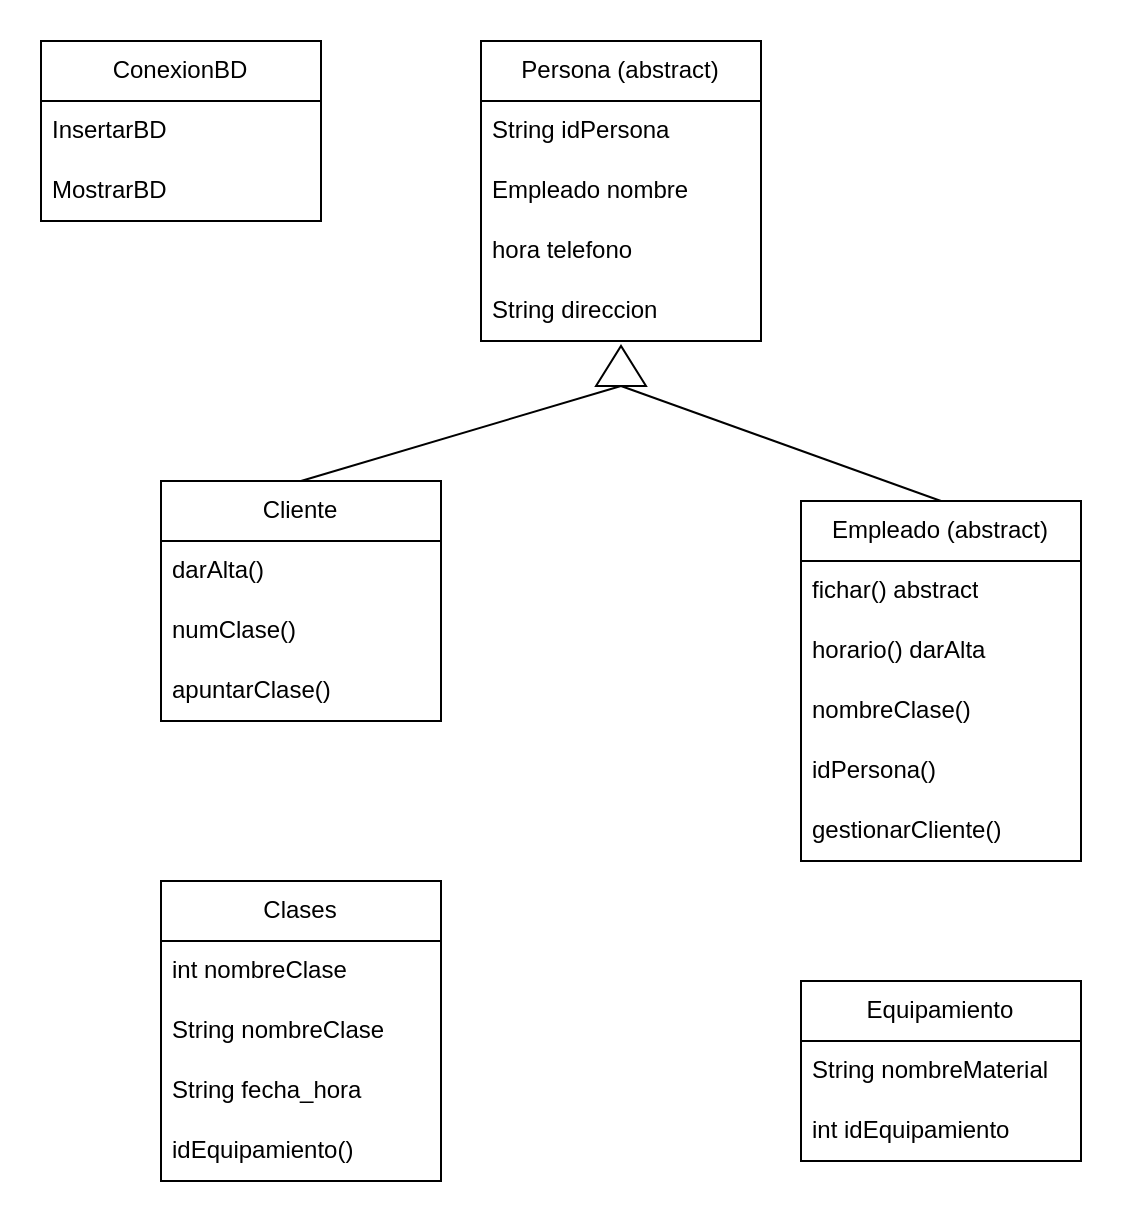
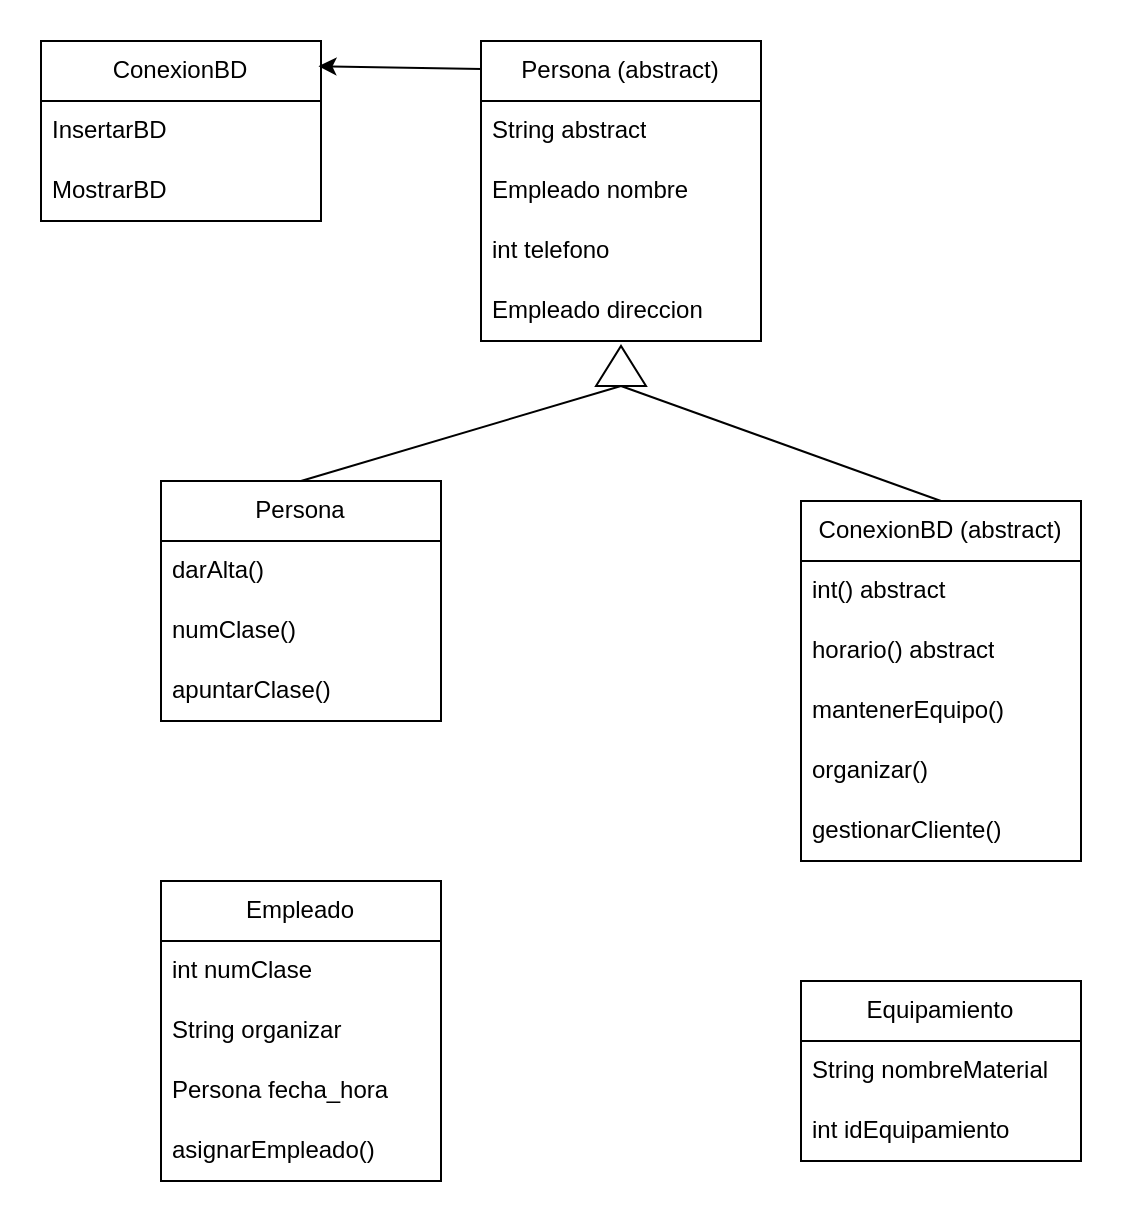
none -> (406, 68)
(591, 131) -> (588, 131)
(574, 251) -> (564, 251)
(588, 311) -> (601, 311)
(301, 511) -> (301, 511)
(941, 531) -> (941, 531)
(921, 591) -> (901, 591)
(918, 651) -> (928, 651)
(897, 711) -> (917, 711)
(884, 771) -> (884, 771)
(301, 911) -> (301, 911)
(264, 971) -> (244, 971)
(285, 1031) -> (271, 1031)
(281, 1091) -> (291, 1091)
(271, 1151) -> (281, 1151)
